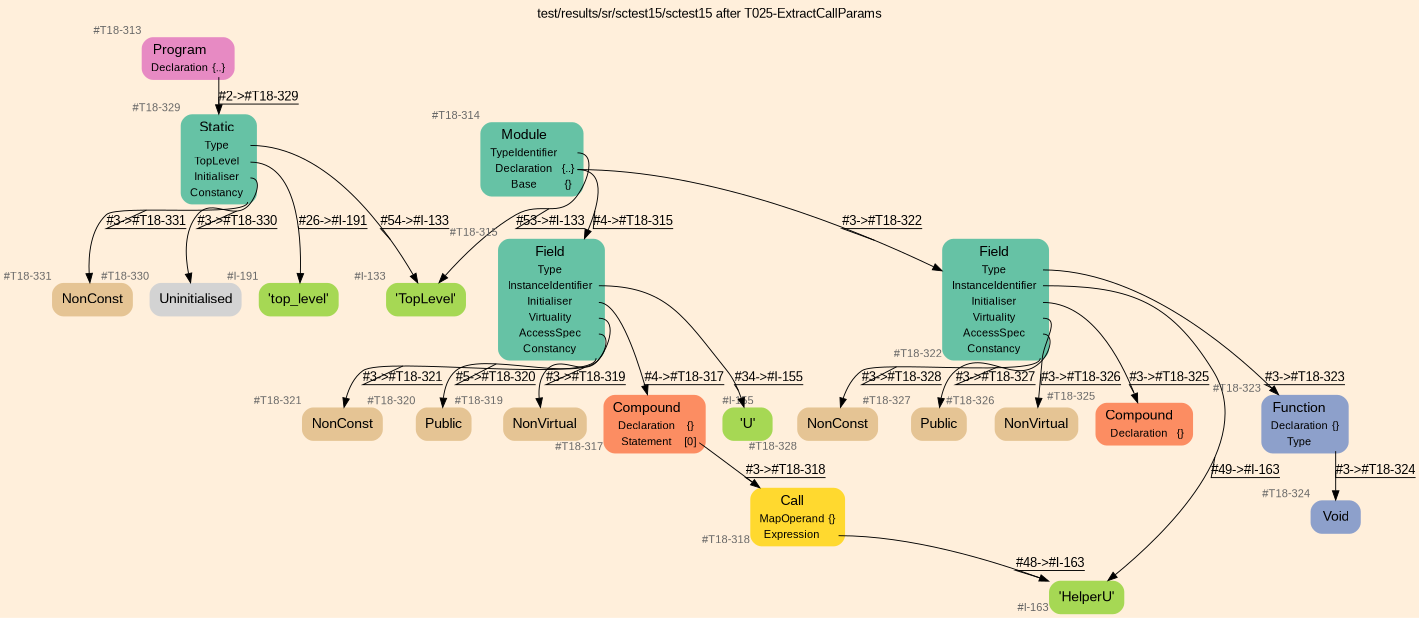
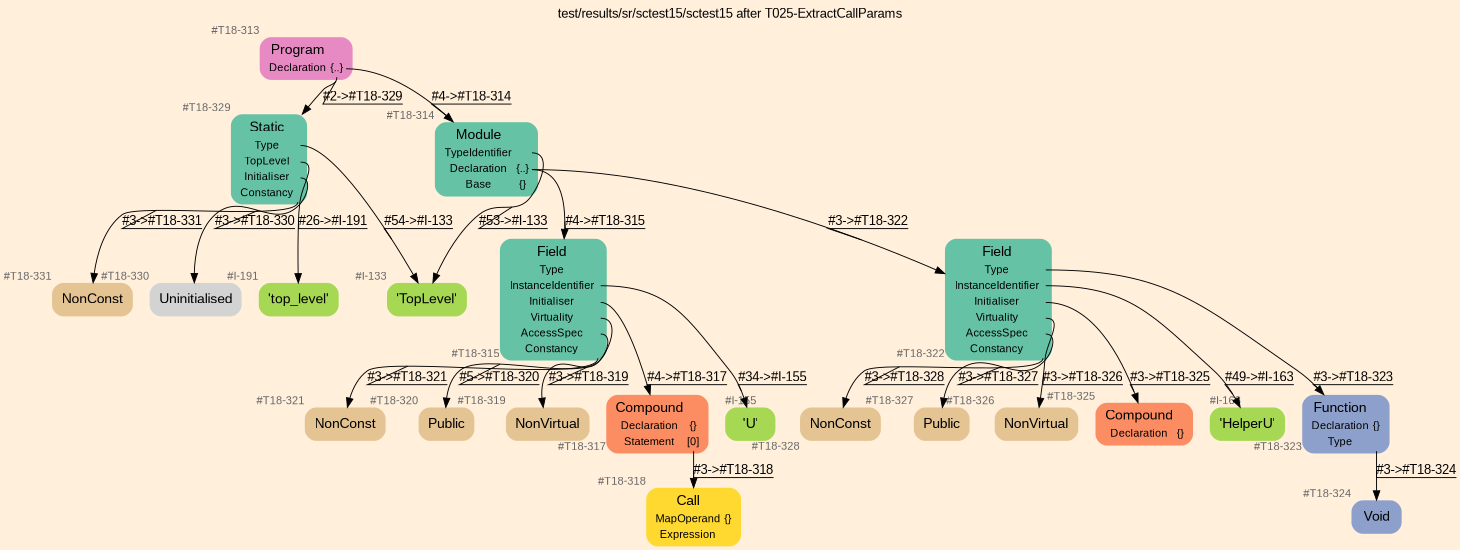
none -> (400, 83)
(941, 549) -> none
